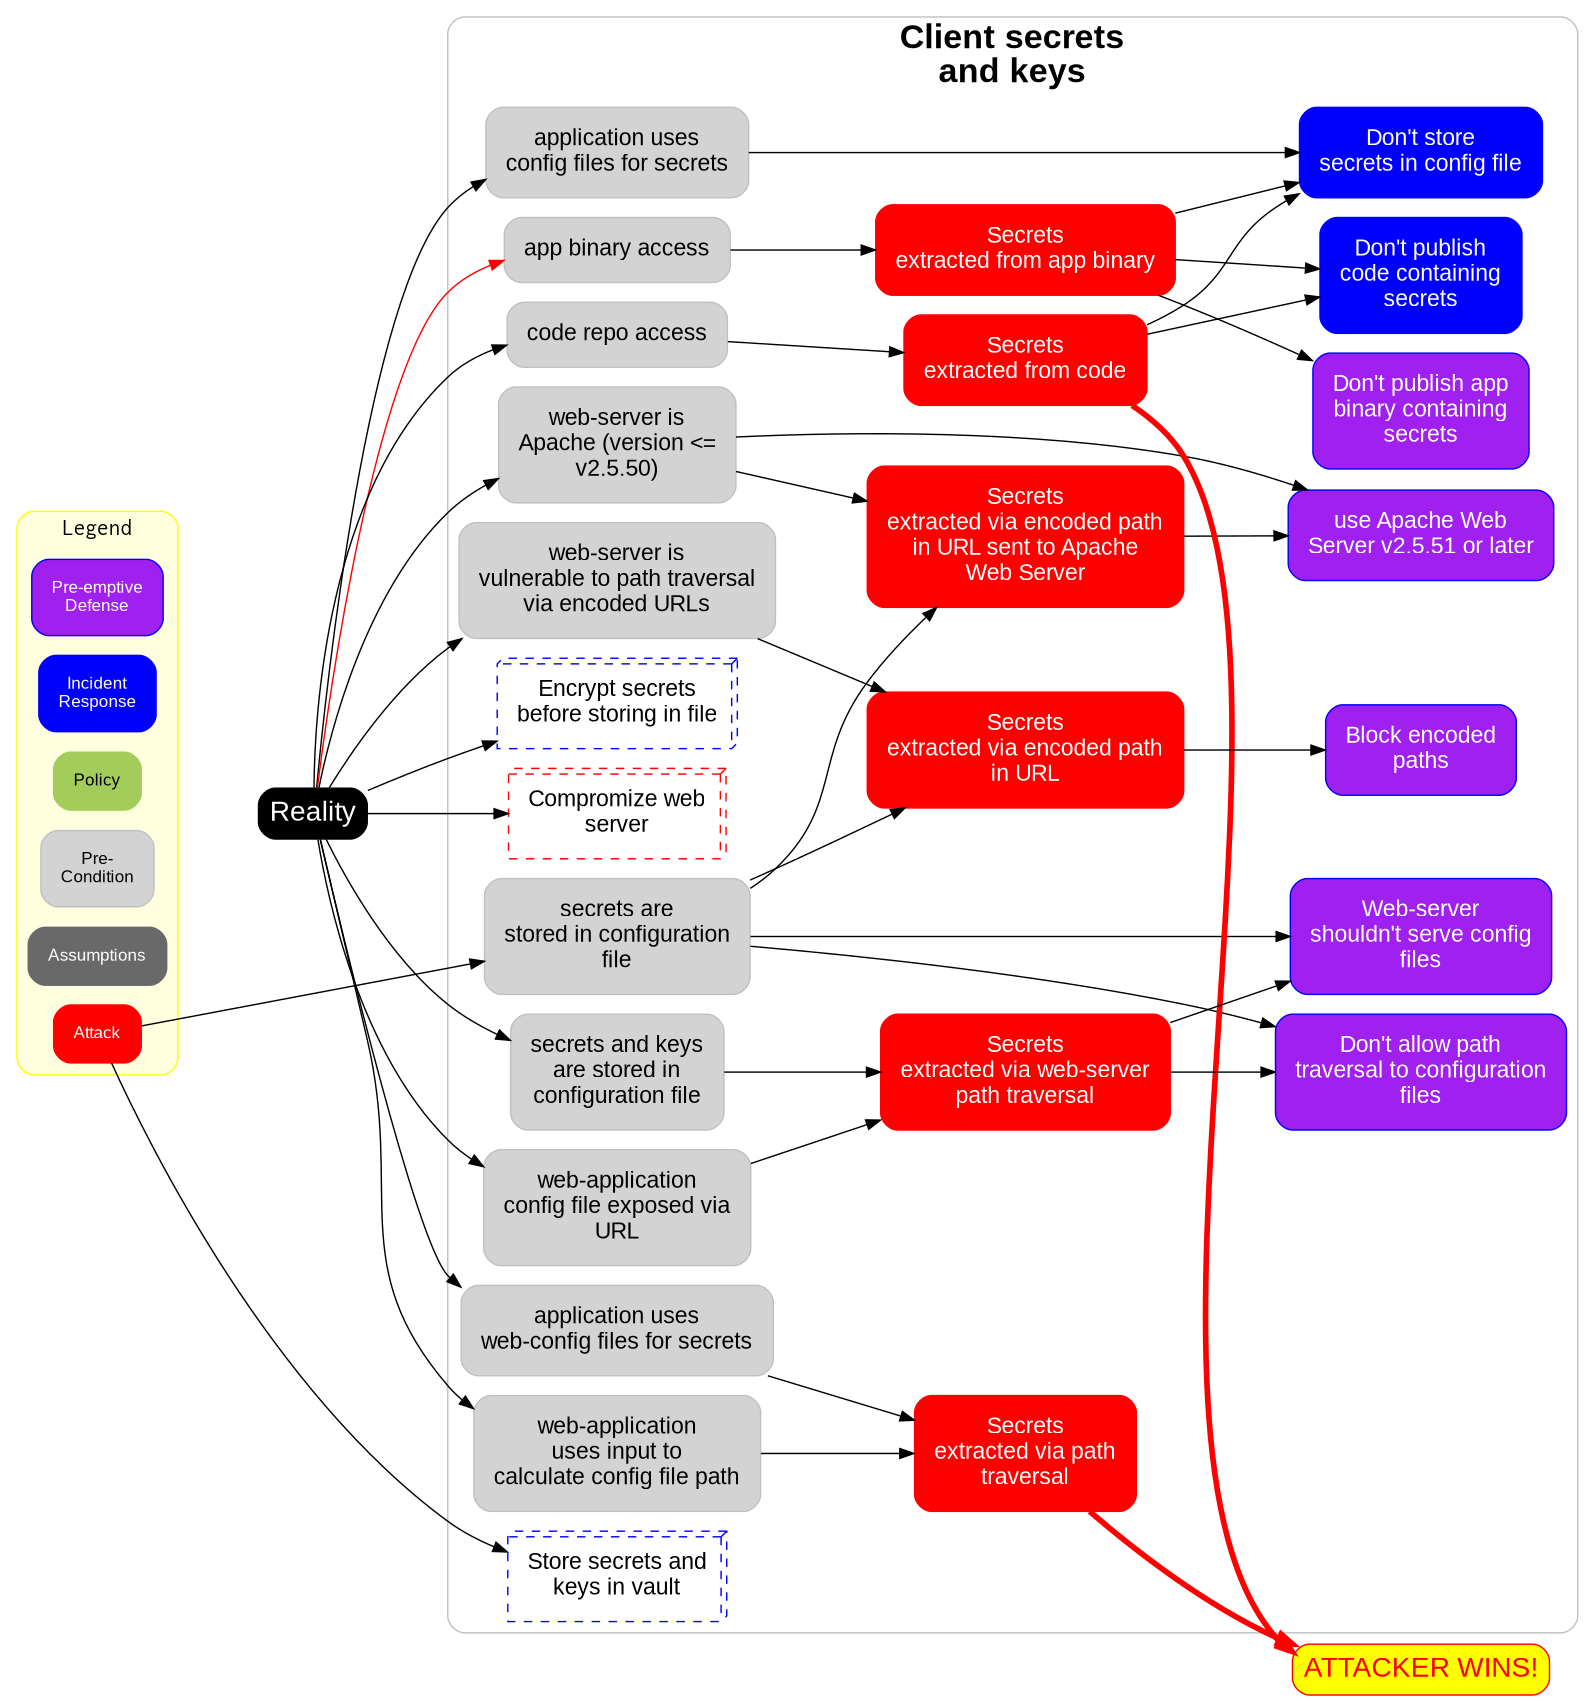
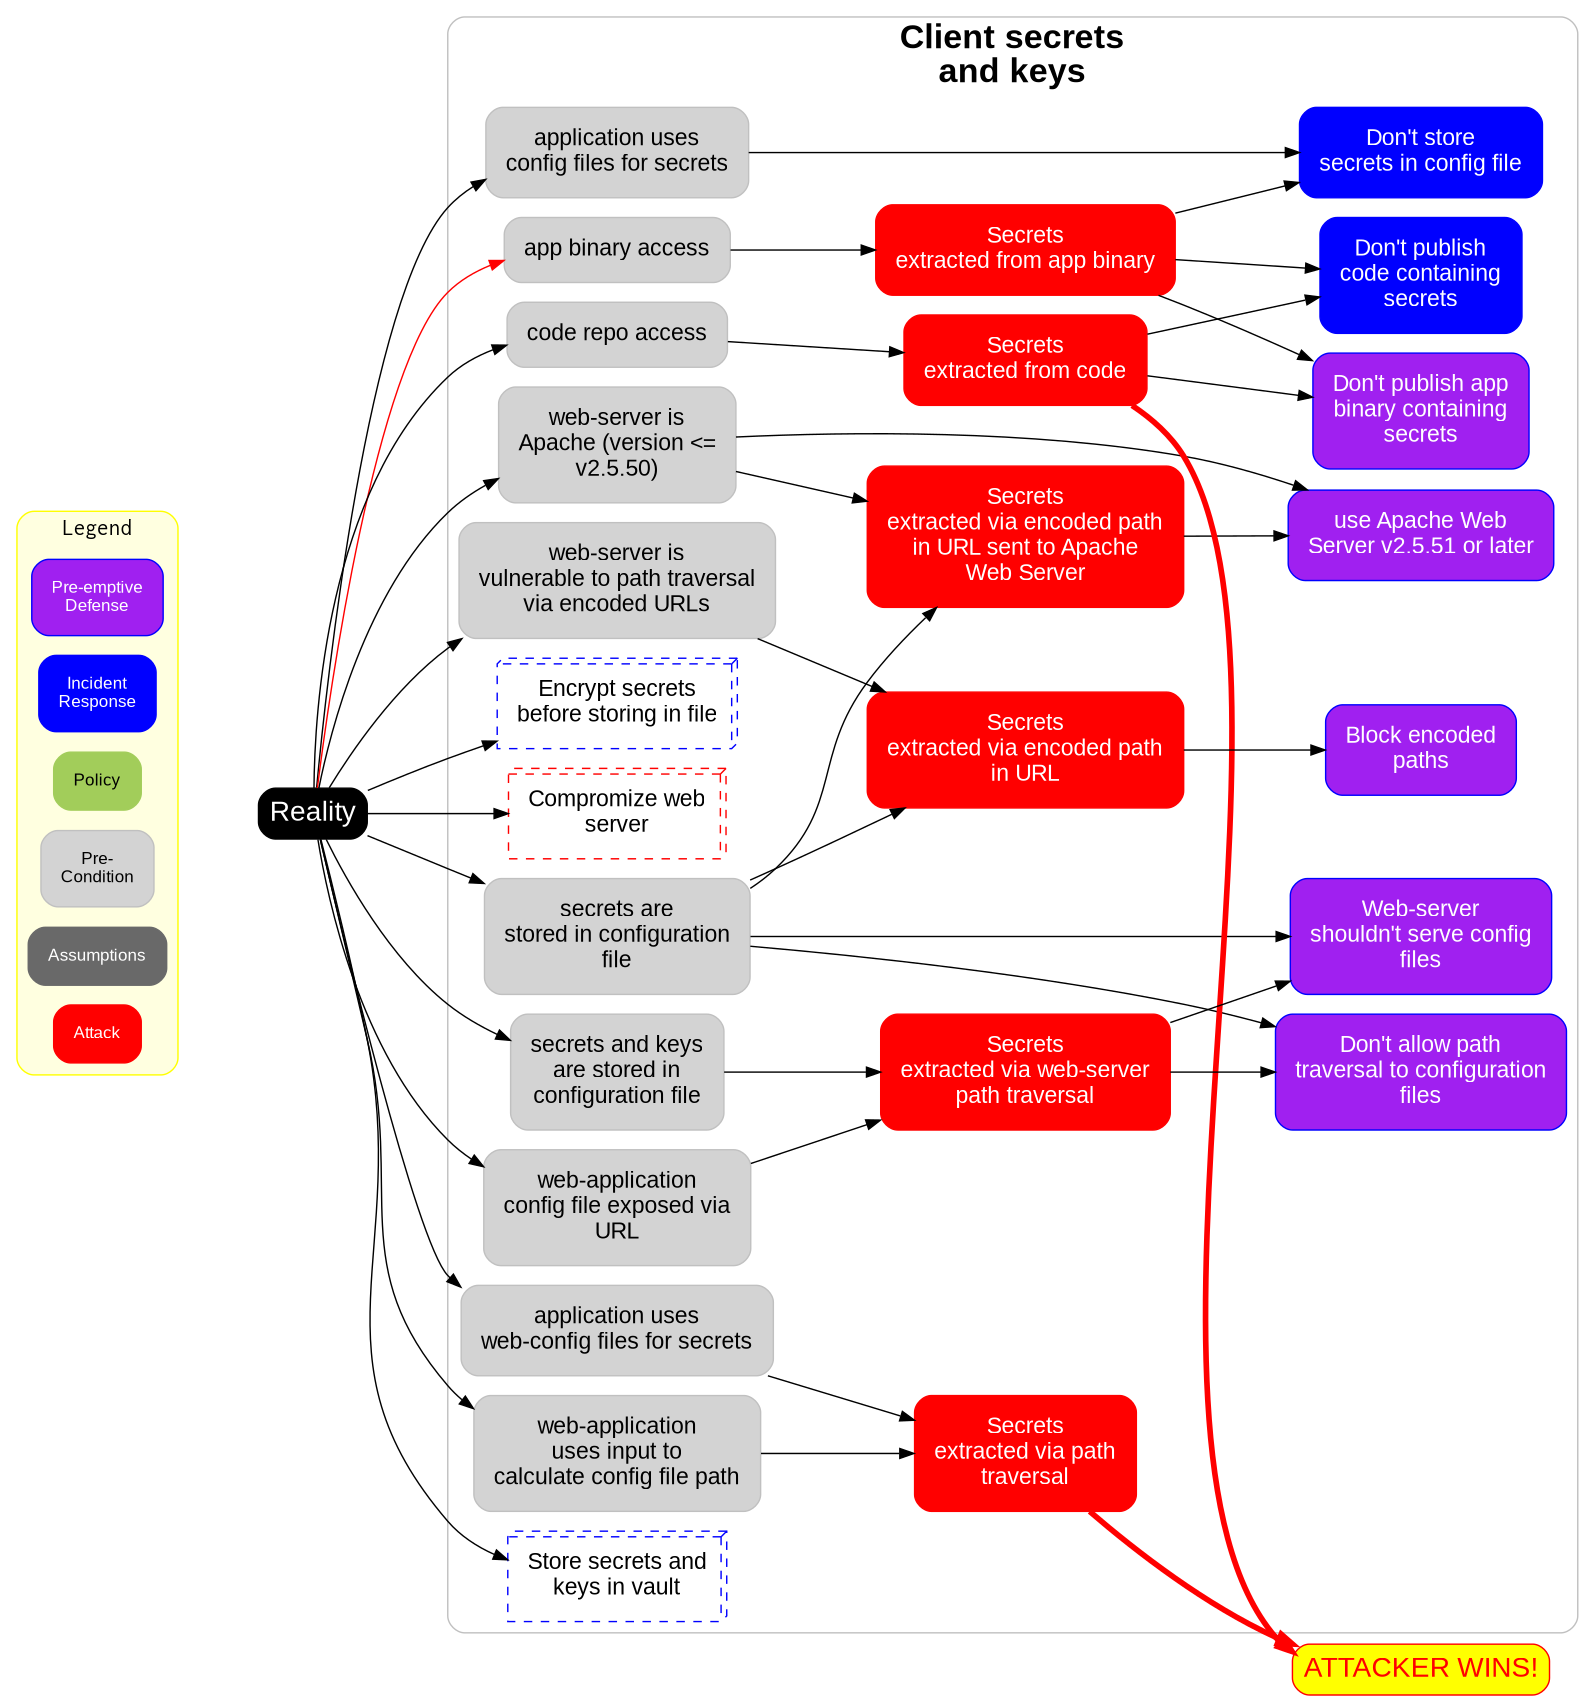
(1219, 272) -> (1223, 386)
(306, 995) -> (419, 857)
(269, 1334) -> (375, 1235)
